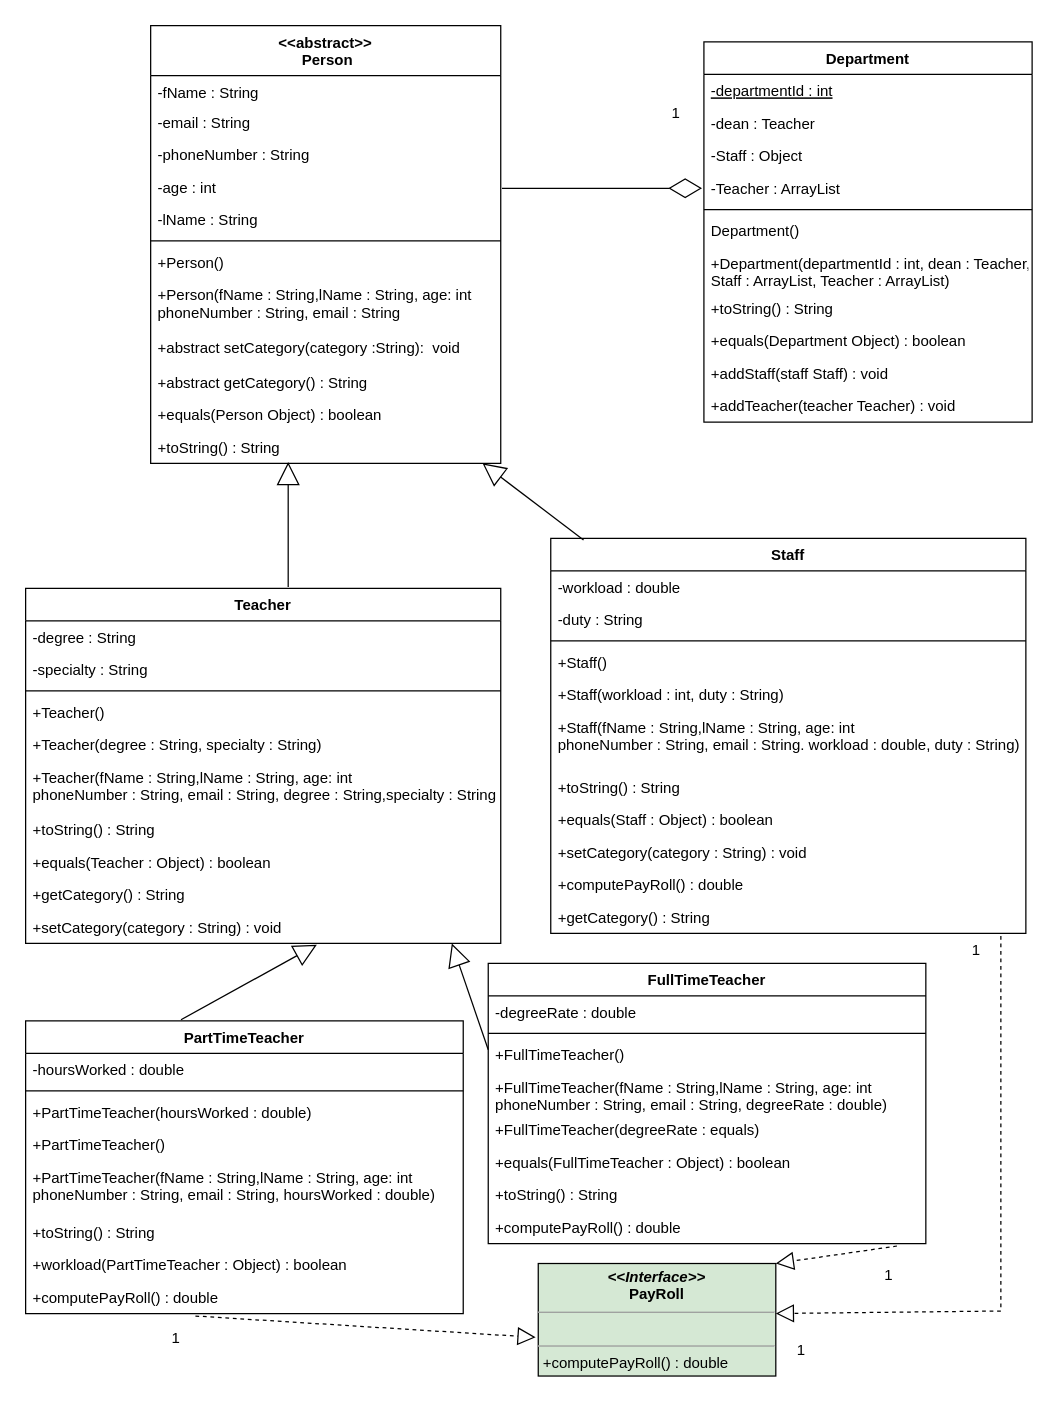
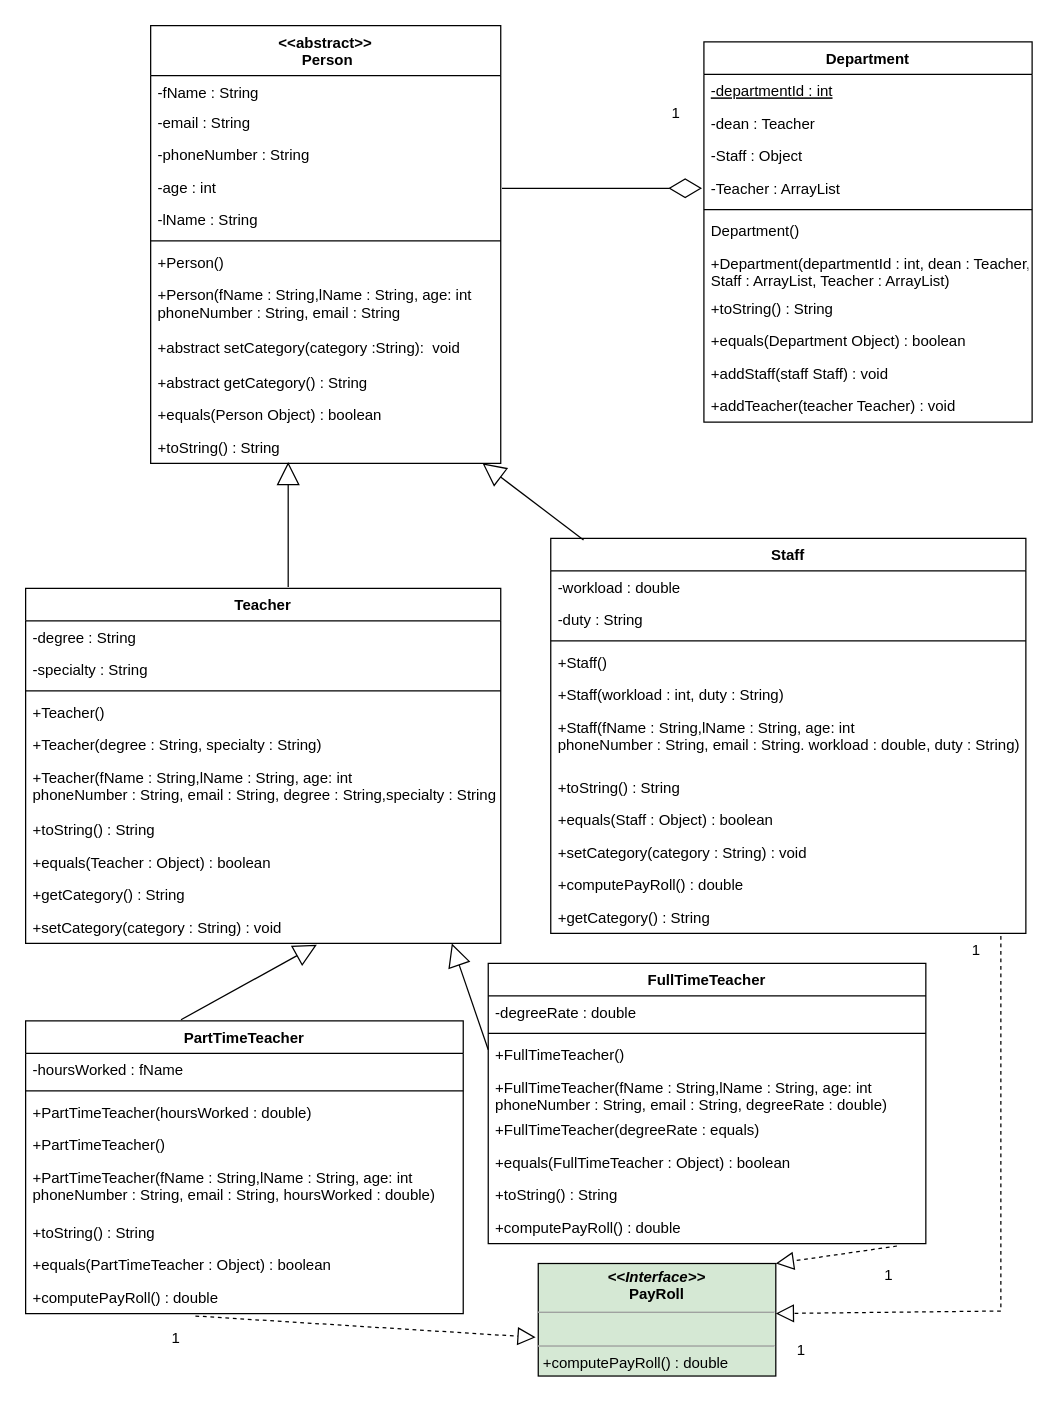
(113, 1070) -> (111, 1070)
(204, 1265) -> (196, 1265)
